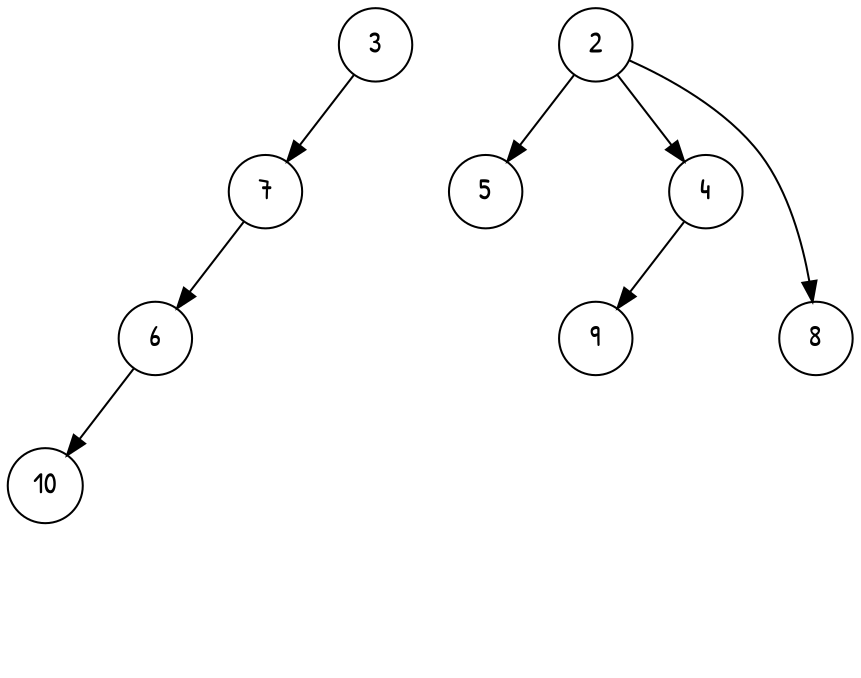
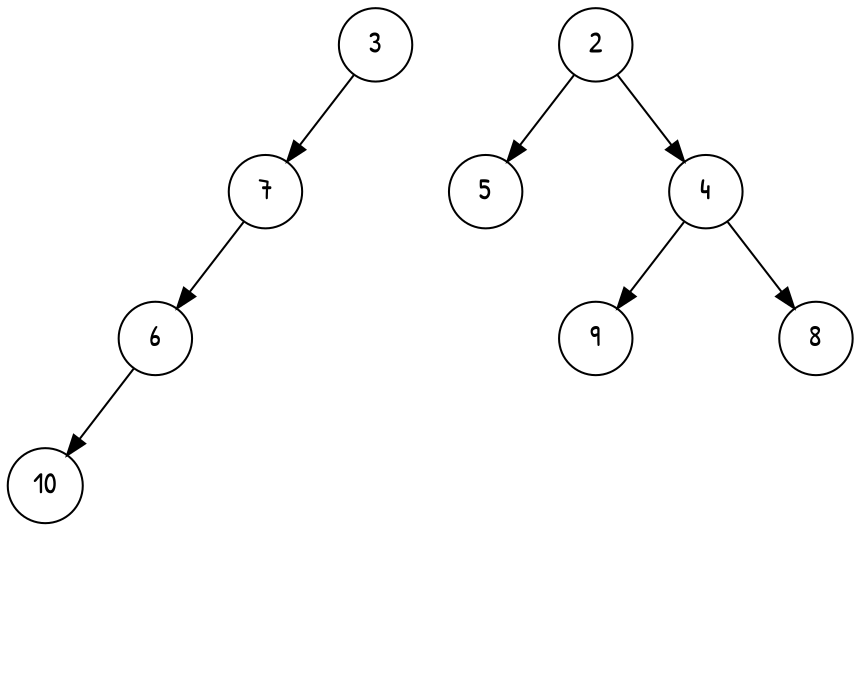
(752, 145) -> (755, 257)
